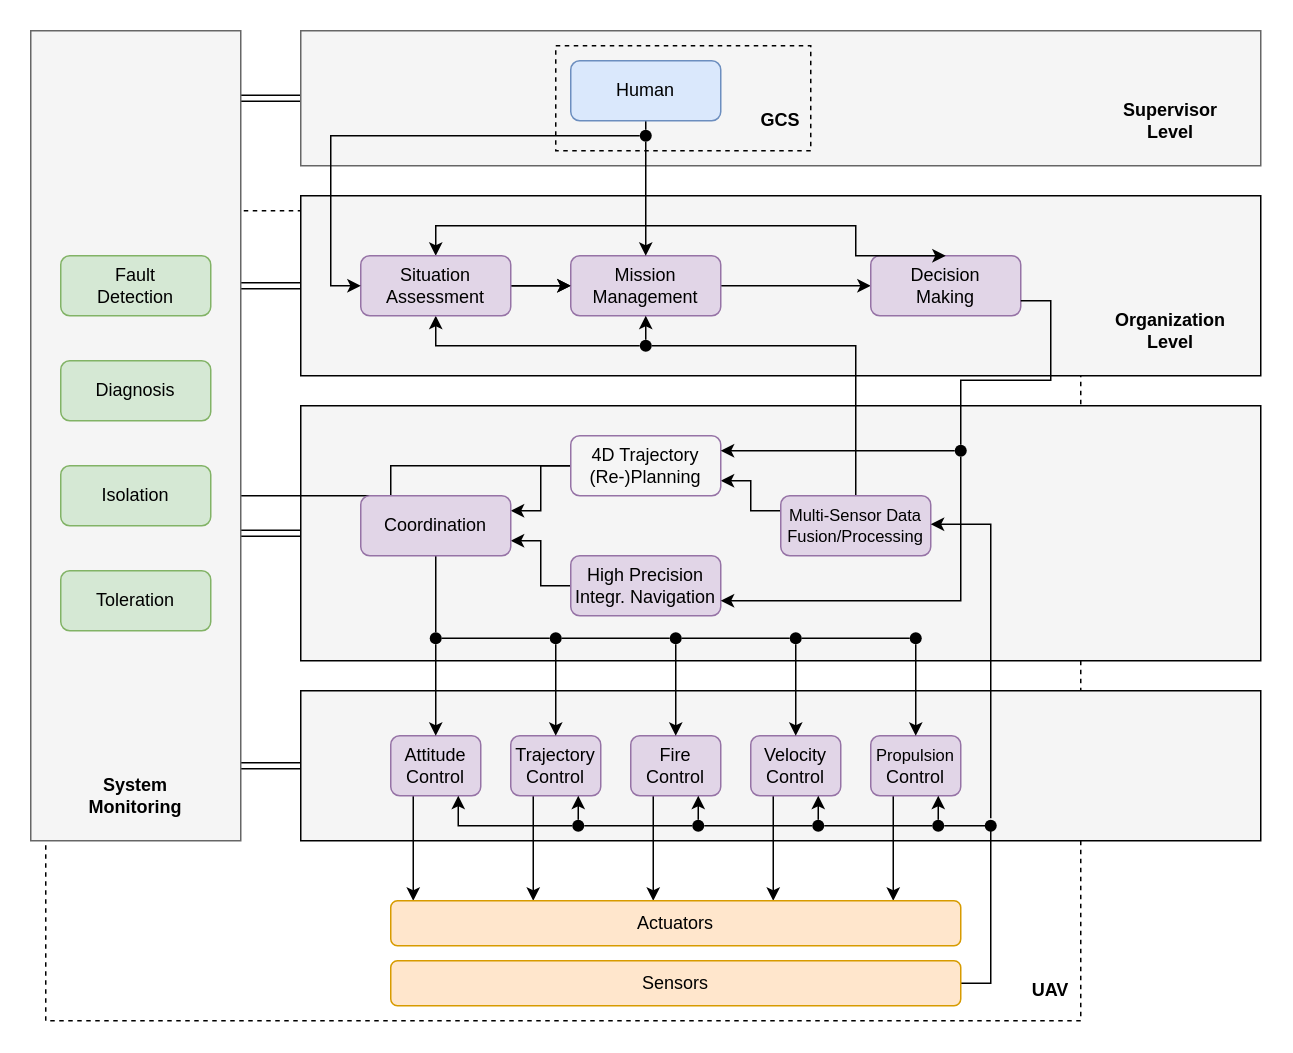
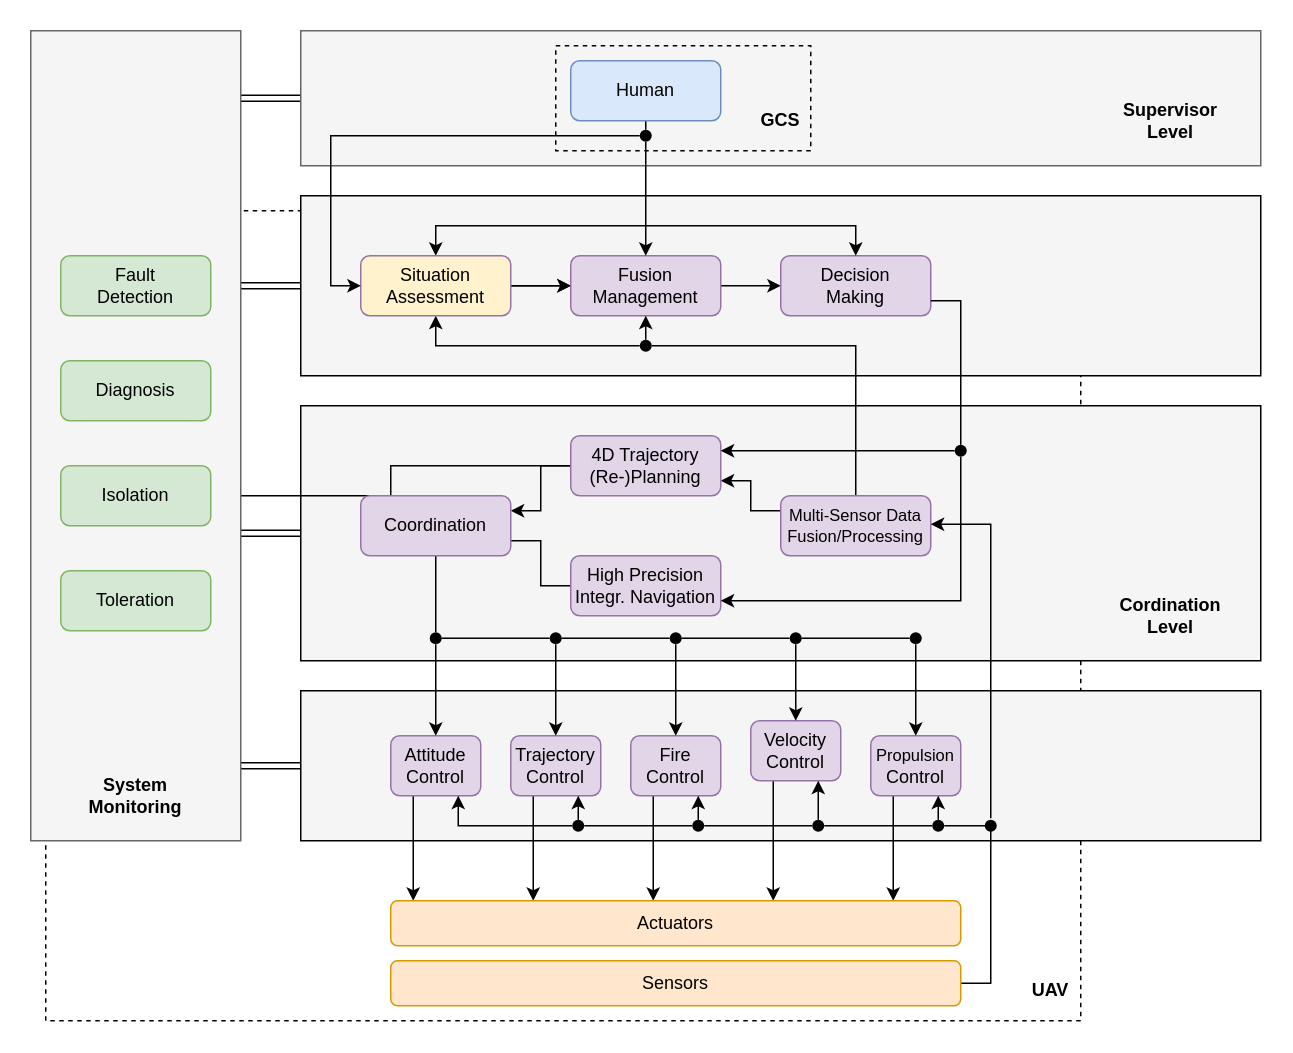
(436, 286) -> (436, 286)
(646, 286) -> (646, 286)
(946, 286) -> (856, 286)
(1171, 331) -> none
(646, 466) -> (646, 466)
(522, 541) -> (517, 541)
none -> (1171, 616)
(796, 766) -> (796, 751)
